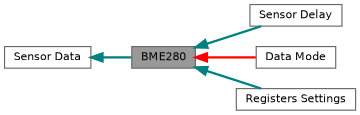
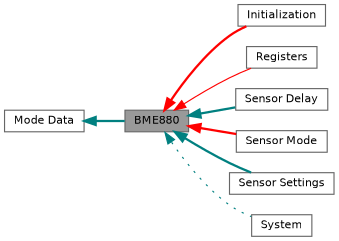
none -> (282, 15)
(48, 57) -> (44, 121)
(164, 57) -> (157, 121)
none -> (282, 57)
(296, 57) -> (282, 141)
(296, 99) -> (282, 183)
none -> (282, 226)
